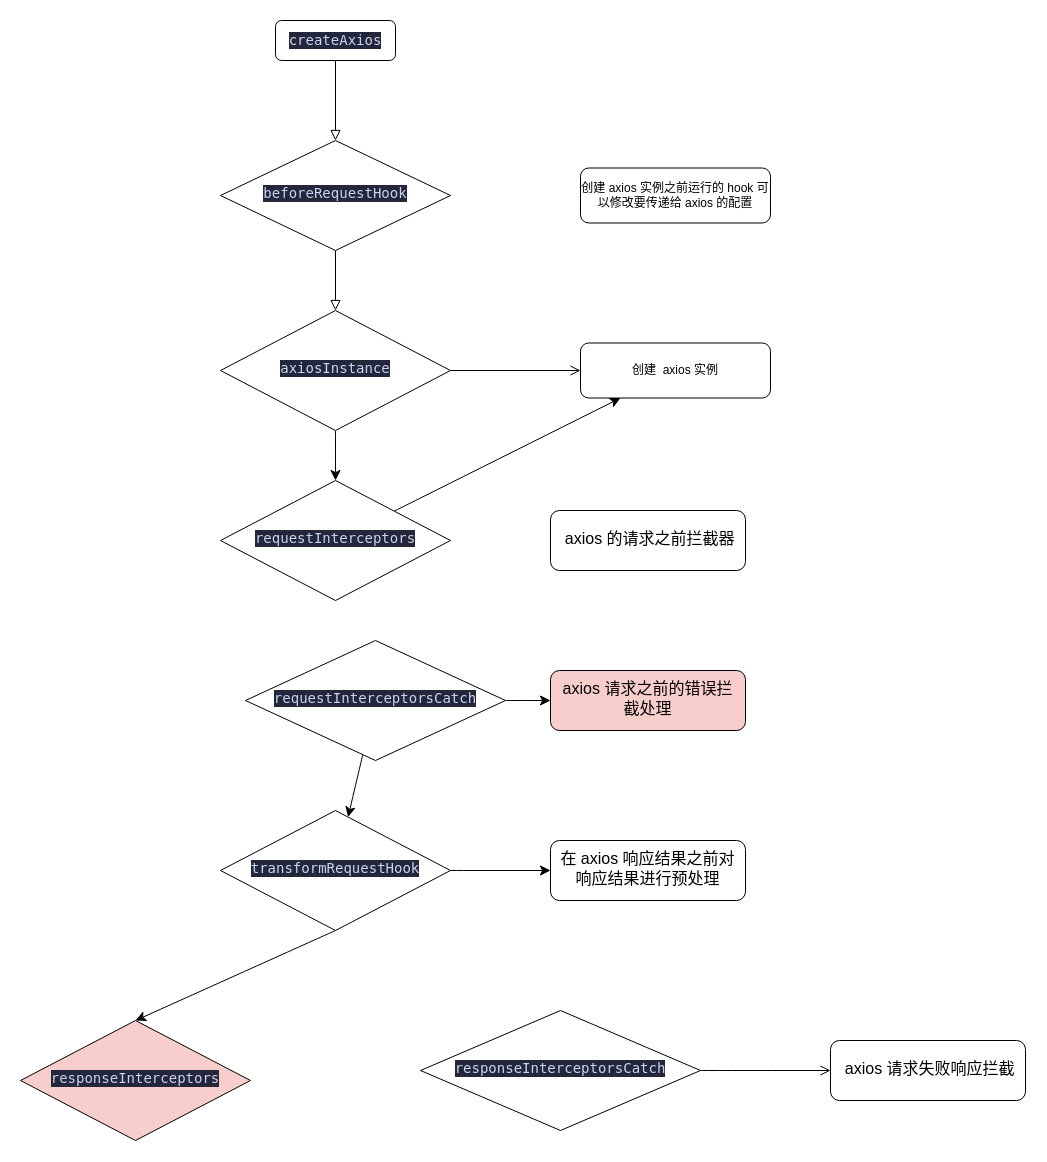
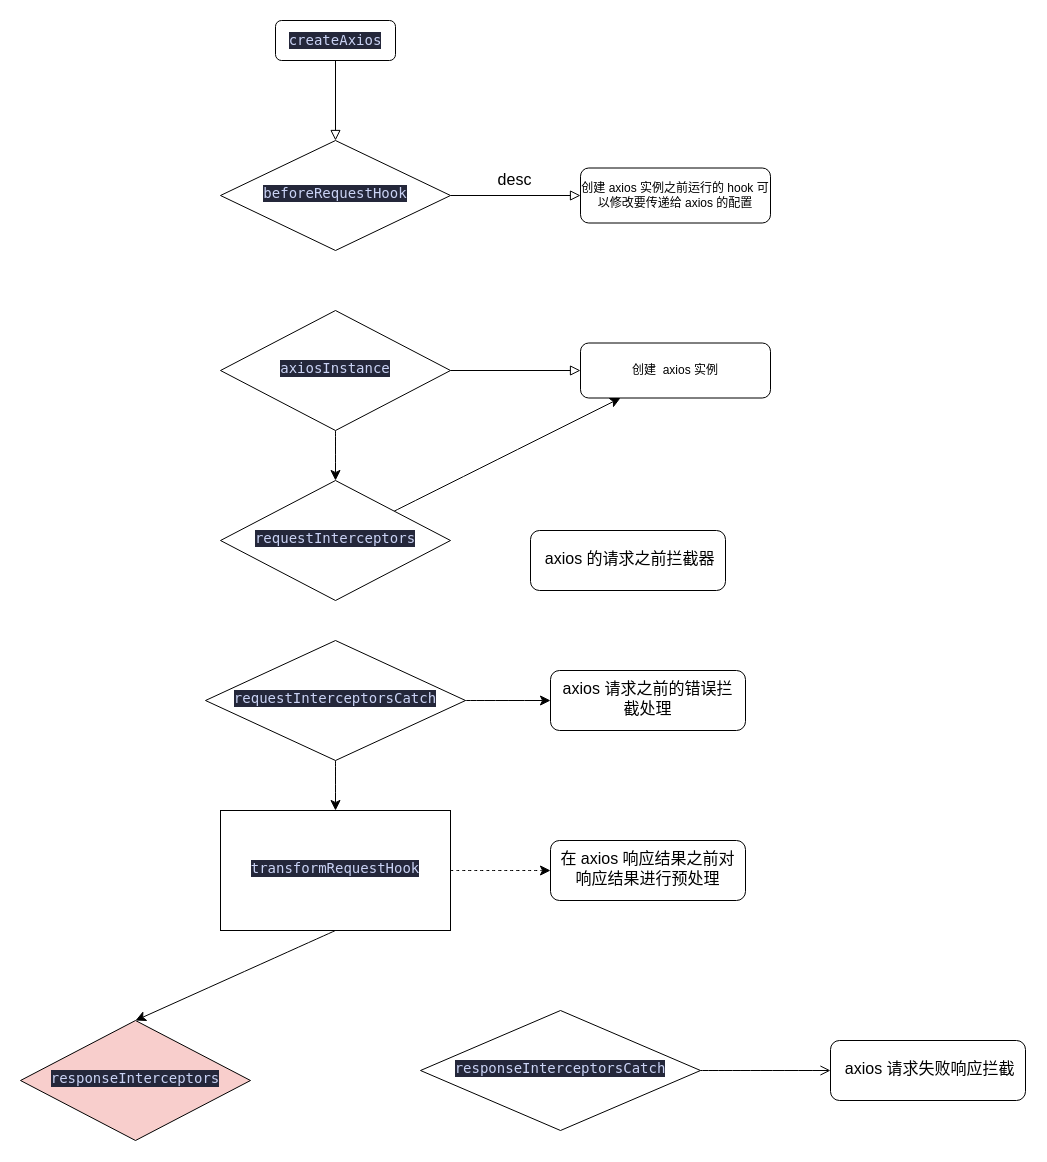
none -> (510, 196)
(336, 275) -> none
(573, 371) -> (569, 371)
(648, 541) -> (628, 561)
(376, 701) -> (336, 701)
(648, 701) -> (648, 701)
(336, 871) -> (336, 871)
(496, 871) -> (496, 871)
